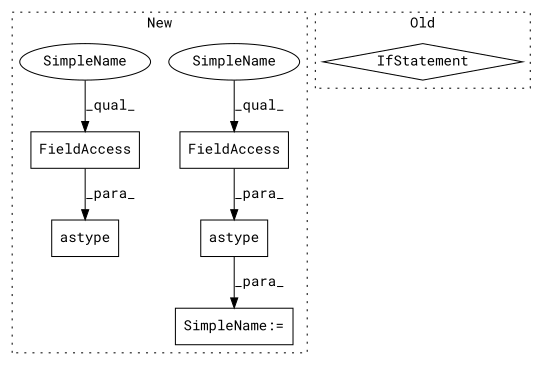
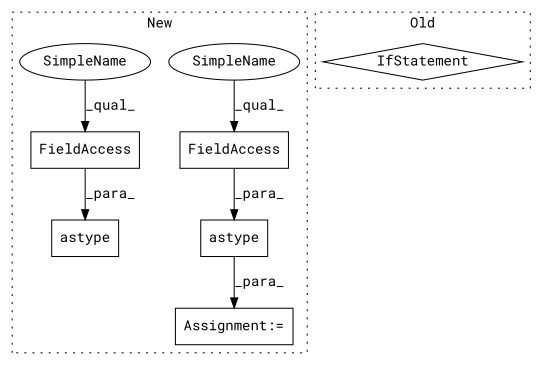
(234, 326) -> (234, 326)
